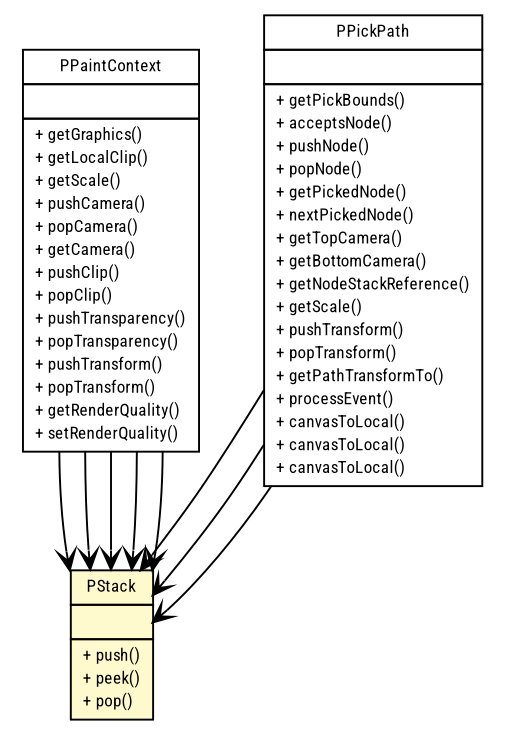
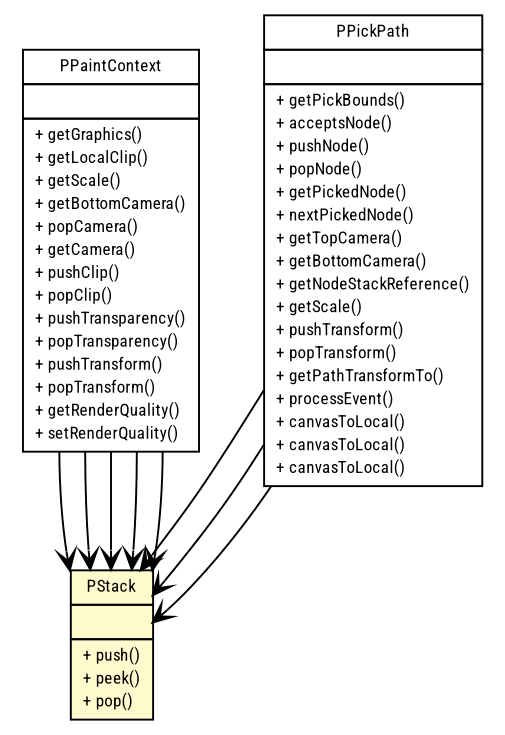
(91, 204) -> (111, 204)
